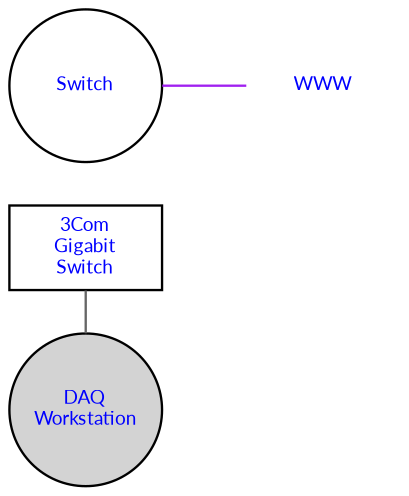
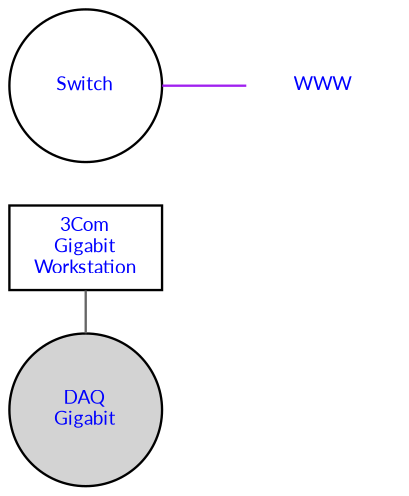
(86, 248) -> (86, 248)
(86, 410) -> (86, 410)
